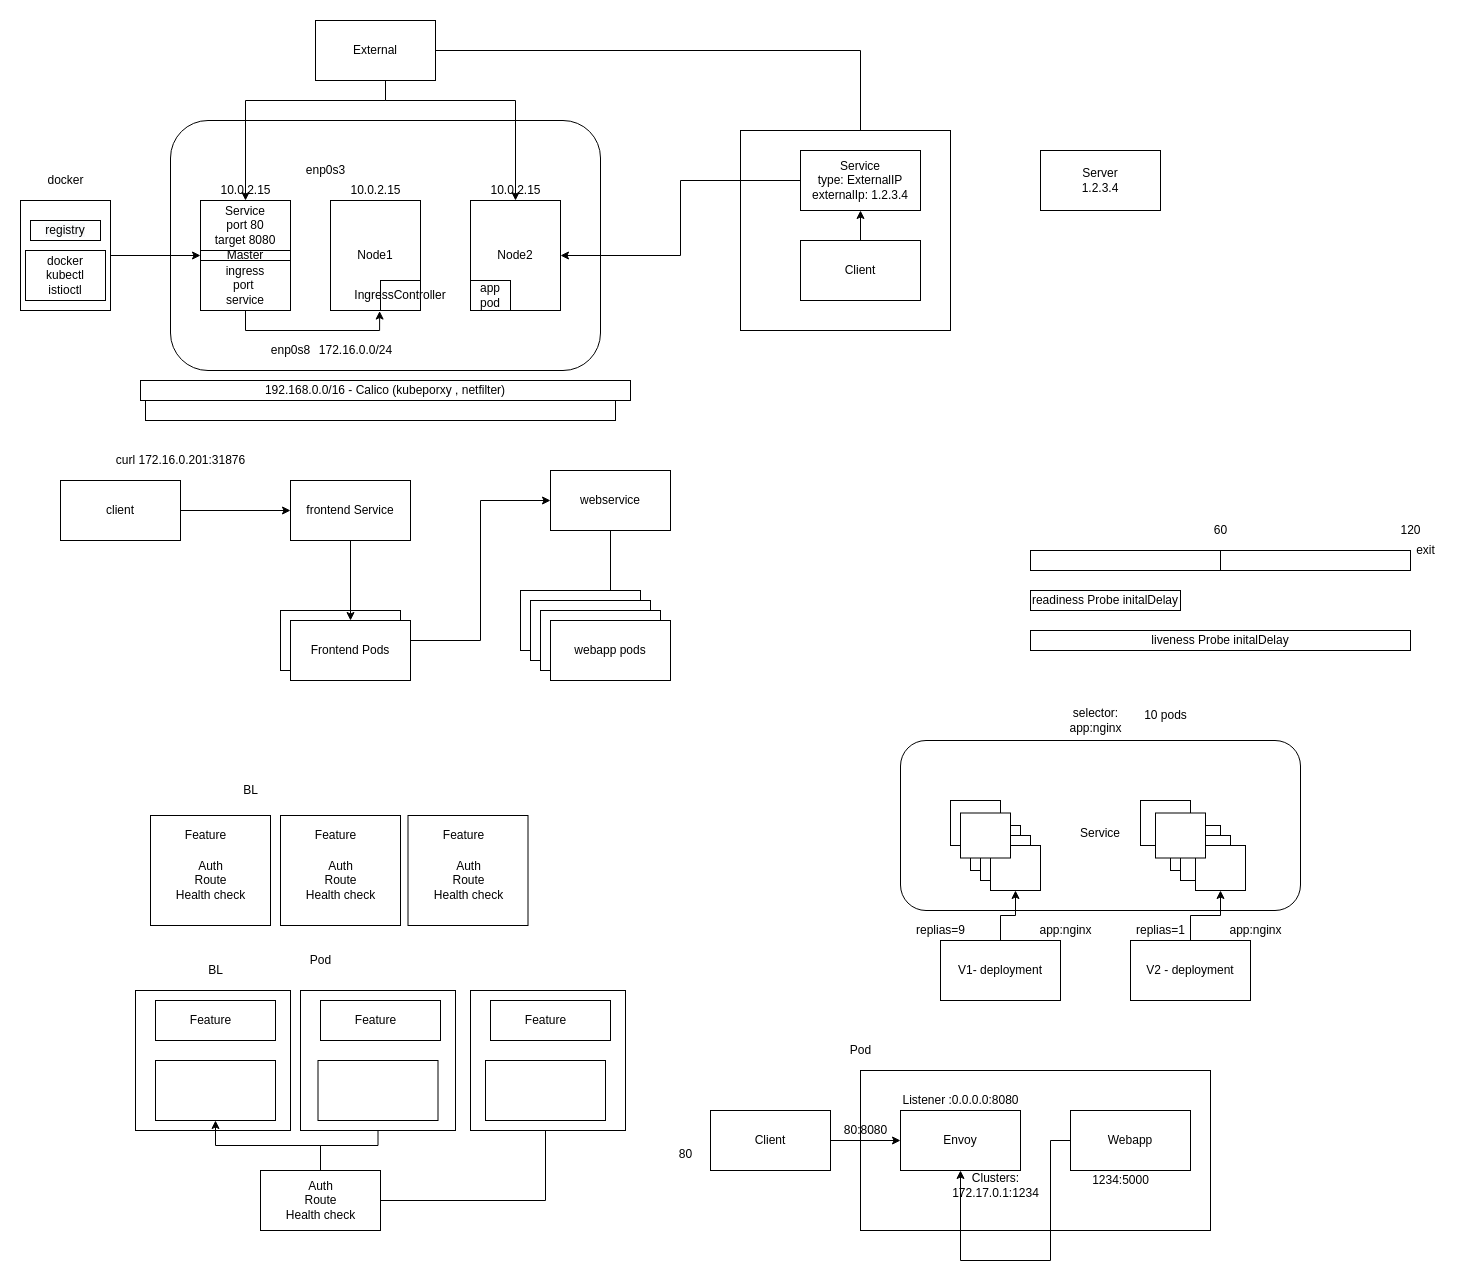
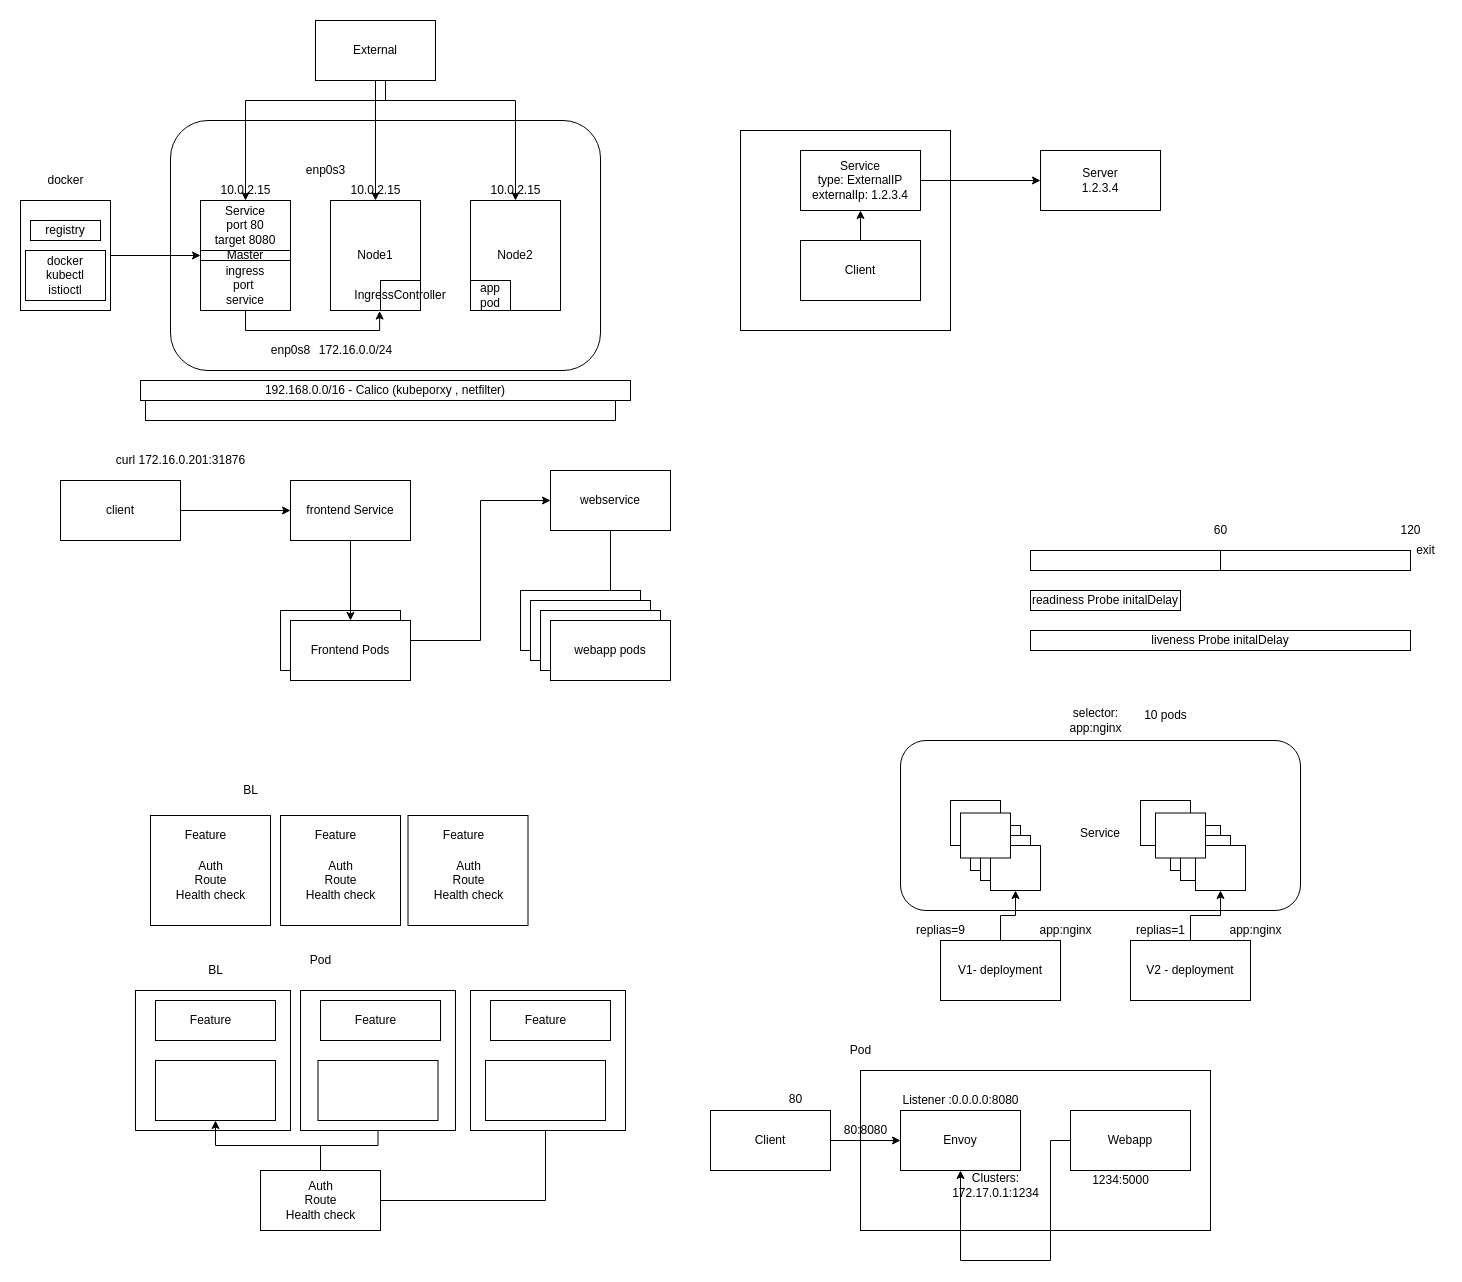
(688, 51) -> (376, 137)
(681, 215) -> (977, 181)
(686, 1155) -> (796, 1100)
